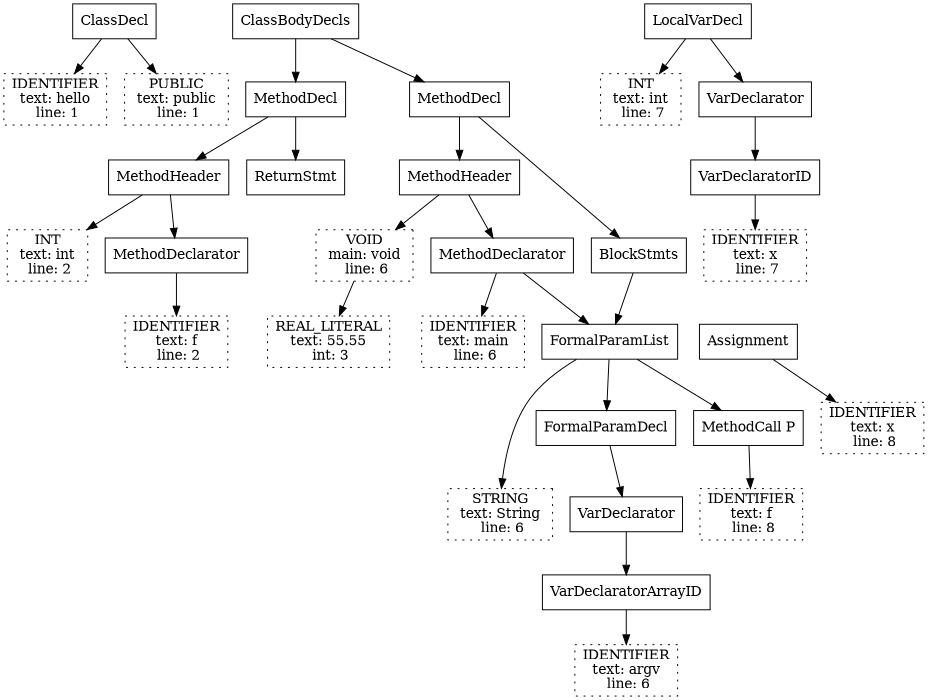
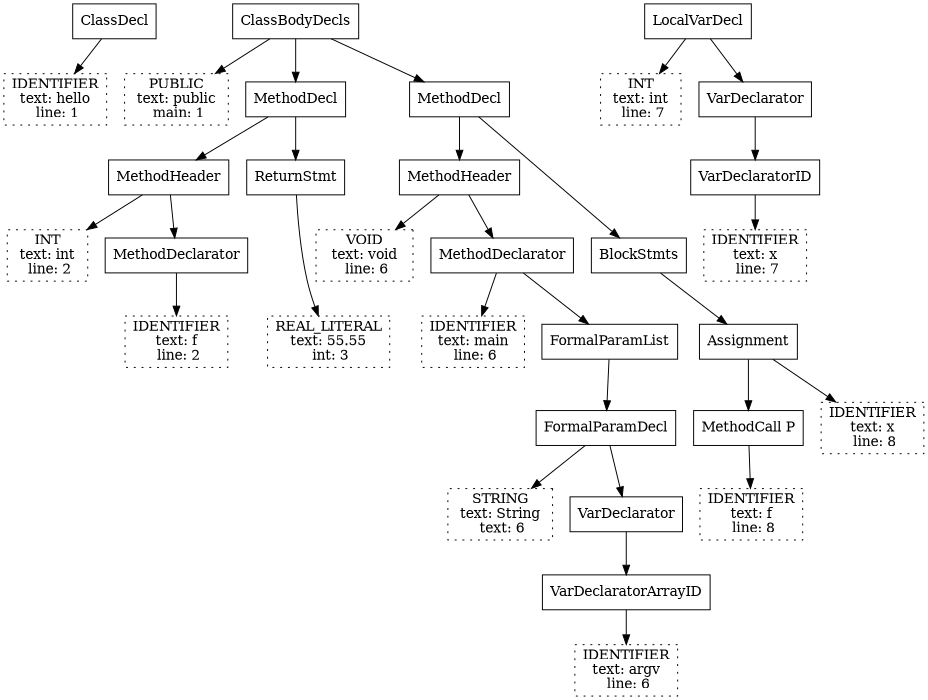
(139, 52) -> (247, 53)
(176, 113) -> (176, 113)
(365, 255) -> (365, 255)
(349, 294) -> (302, 251)
(626, 294) -> (690, 296)
(675, 382) -> (748, 380)
(523, 409) -> (562, 464)
(500, 528) -> (500, 528)
